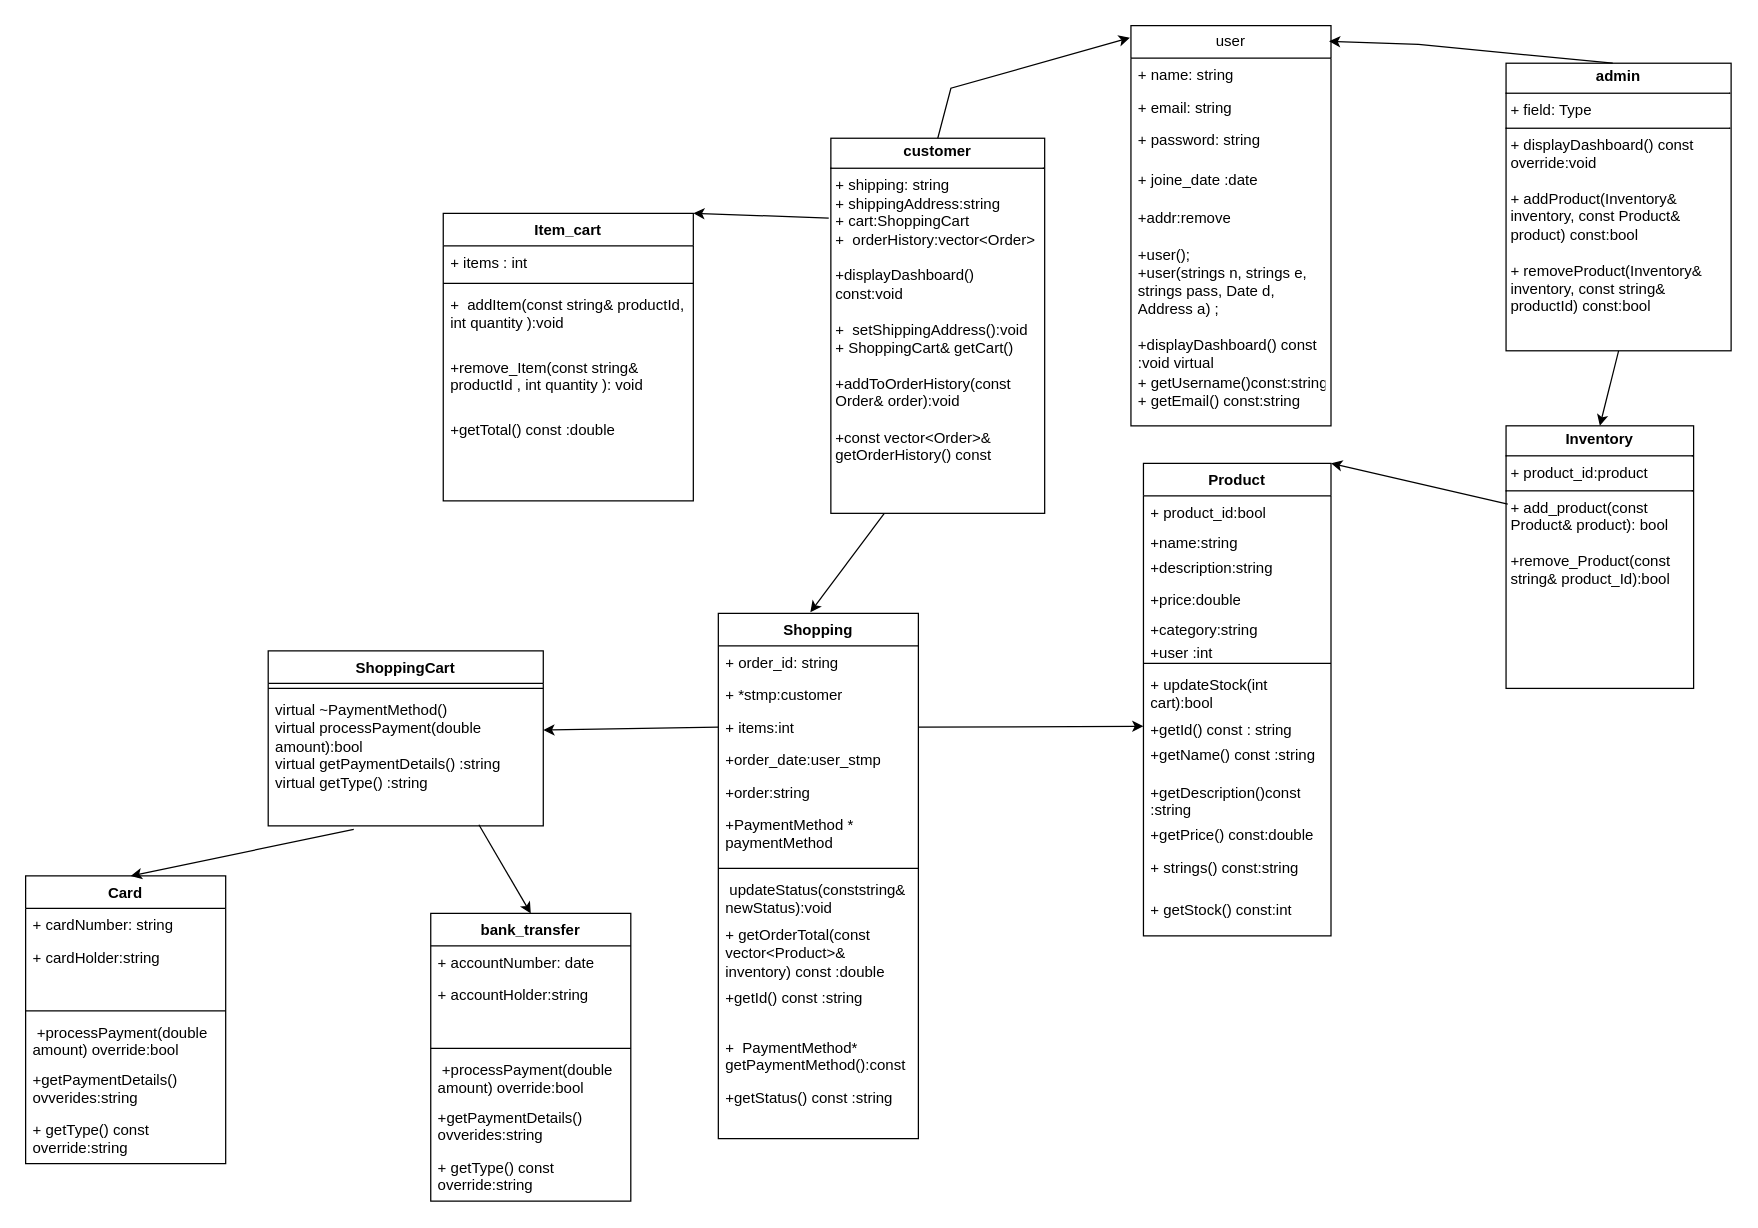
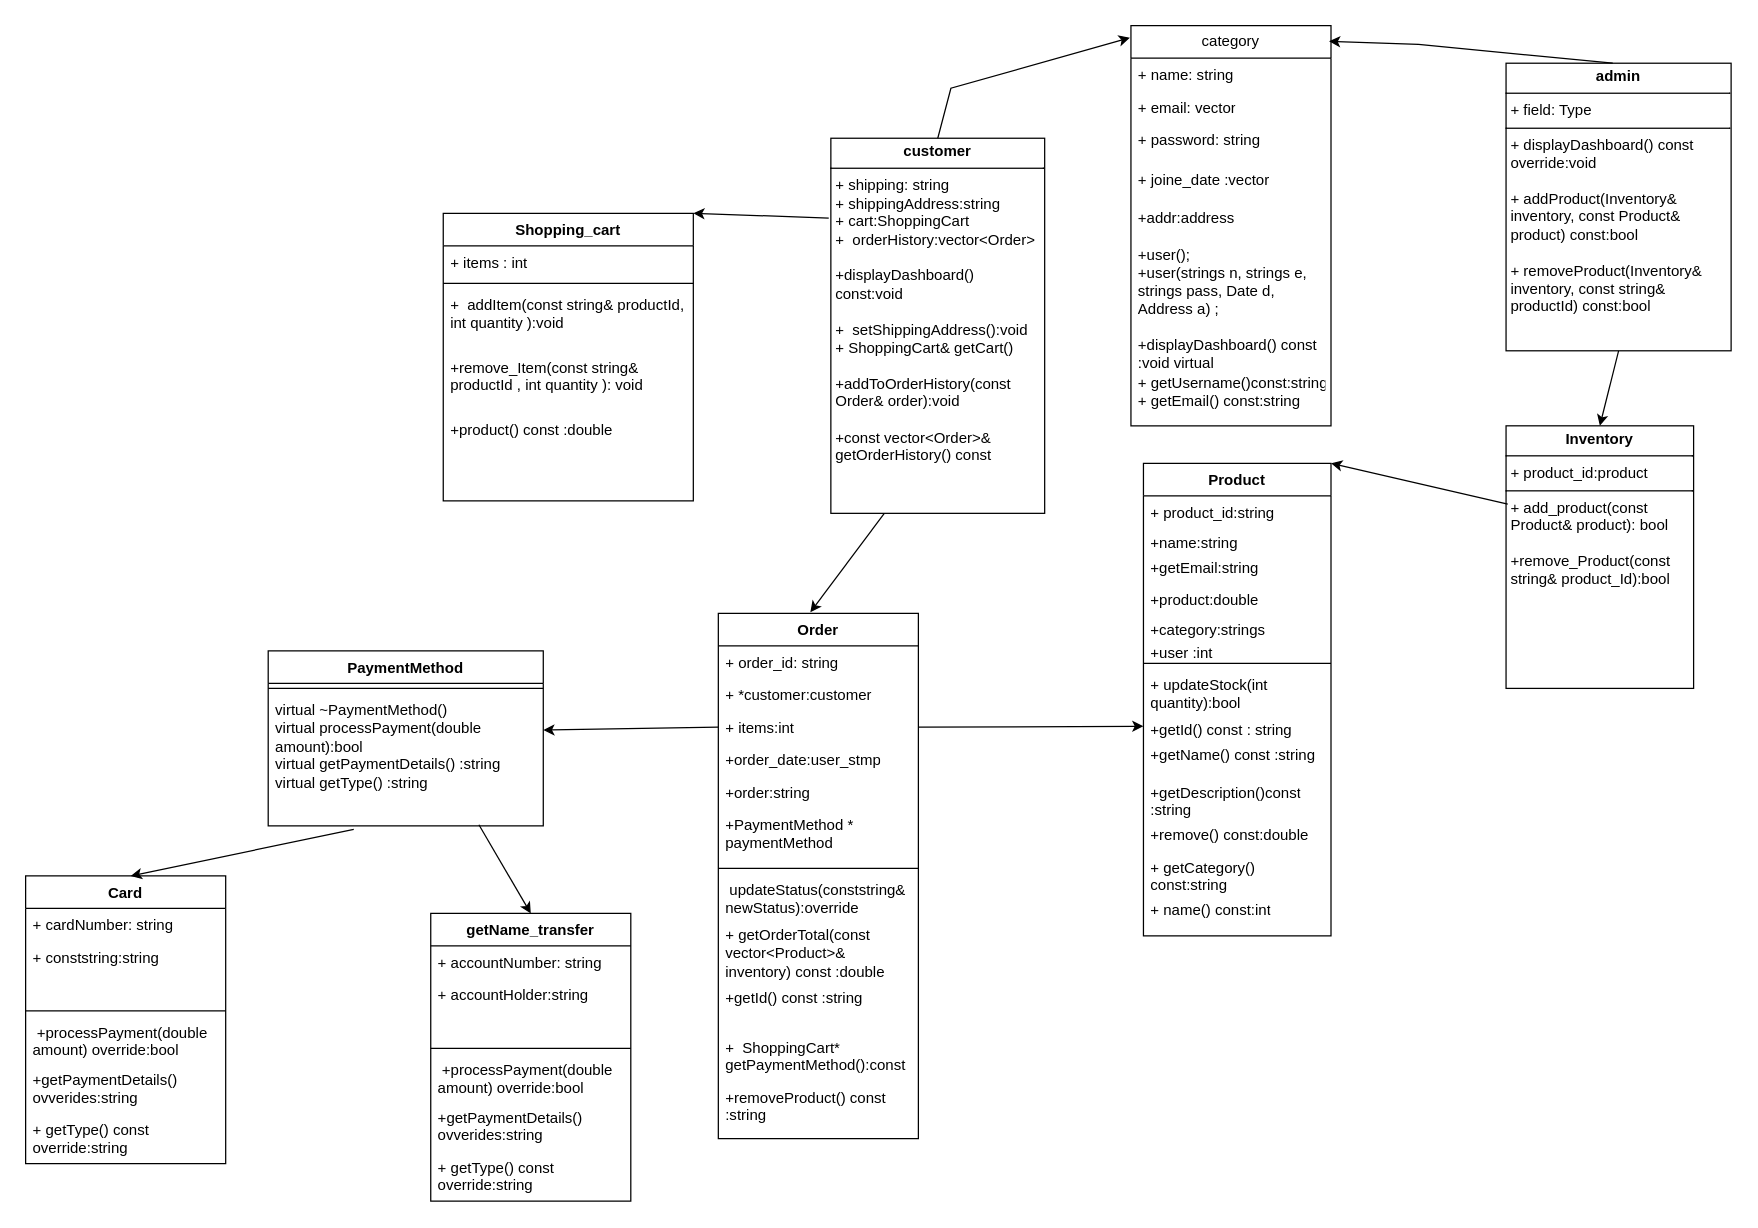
(1231, 42) -> (1231, 42)
(1189, 108) -> (1191, 108)
(1206, 181) -> (1214, 181)
(1187, 218) -> (1191, 218)
(568, 231) -> (568, 231)
(546, 431) -> (544, 431)
(1214, 513) -> (1223, 513)
(1223, 568) -> (1210, 568)
(1199, 601) -> (1210, 601)
(818, 631) -> (818, 631)
(1214, 631) -> (1218, 631)
(406, 668) -> (406, 668)
(1238, 695) -> (1238, 695)
(789, 696) -> (806, 696)
(1238, 845) -> (1237, 836)
(1238, 877) -> (1238, 877)
(819, 900) -> (819, 900)
(1237, 911) -> (1220, 911)
(531, 931) -> (531, 931)
(107, 958) -> (111, 958)
(520, 963) -> (527, 963)
(819, 1057) -> (819, 1057)
(819, 1107) -> (819, 1107)
